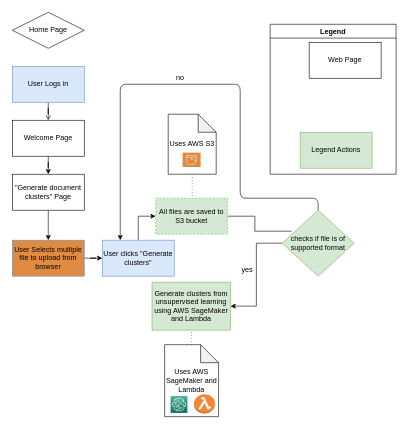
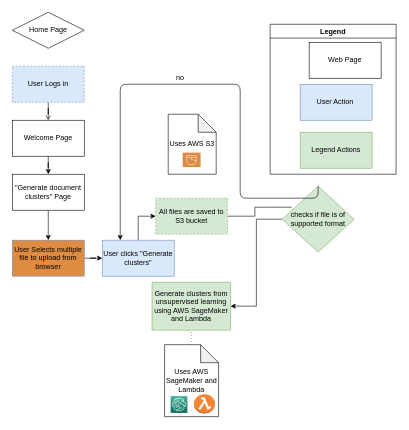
(48, 84) -> (48, 84)
none -> (336, 102)
(192, 186) -> none
(318, 243) -> (318, 219)
(248, 270) -> none
